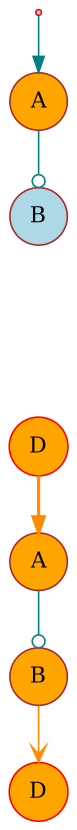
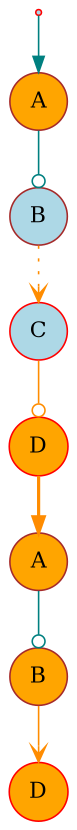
none -> (39, 331)
